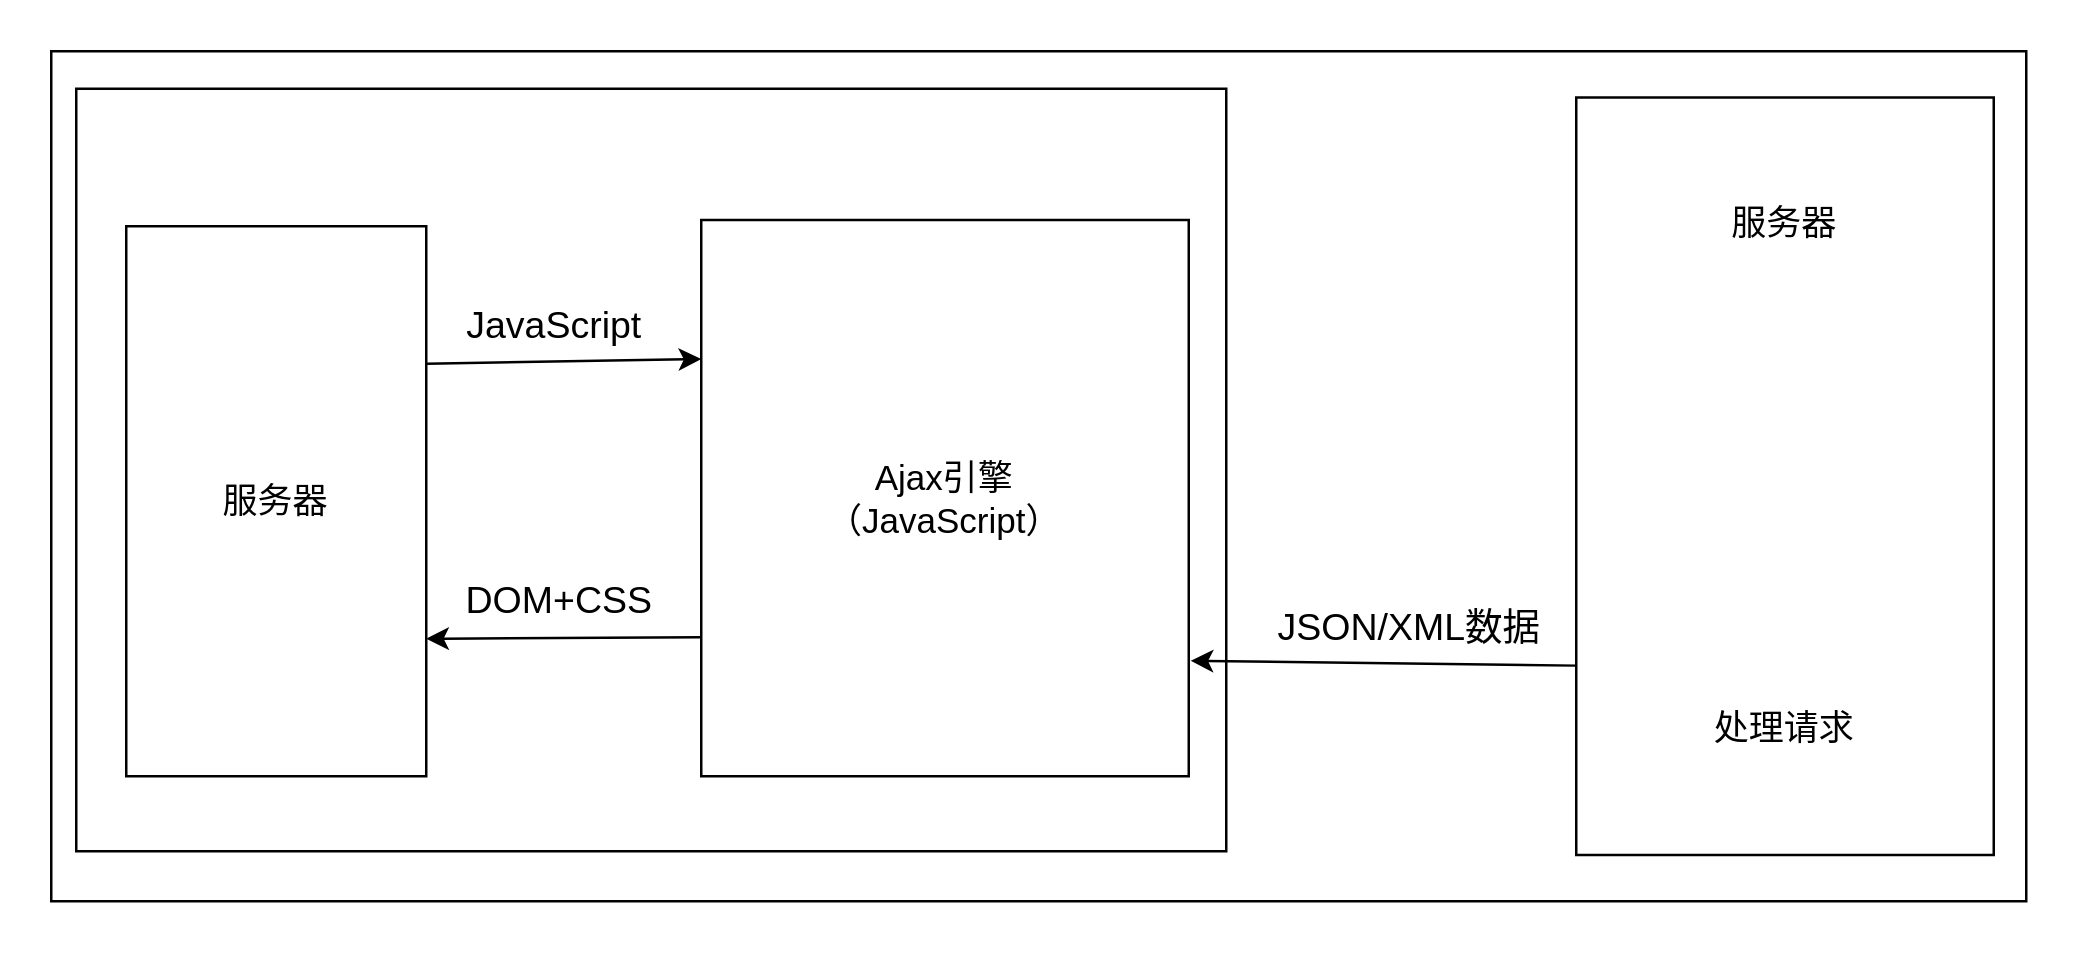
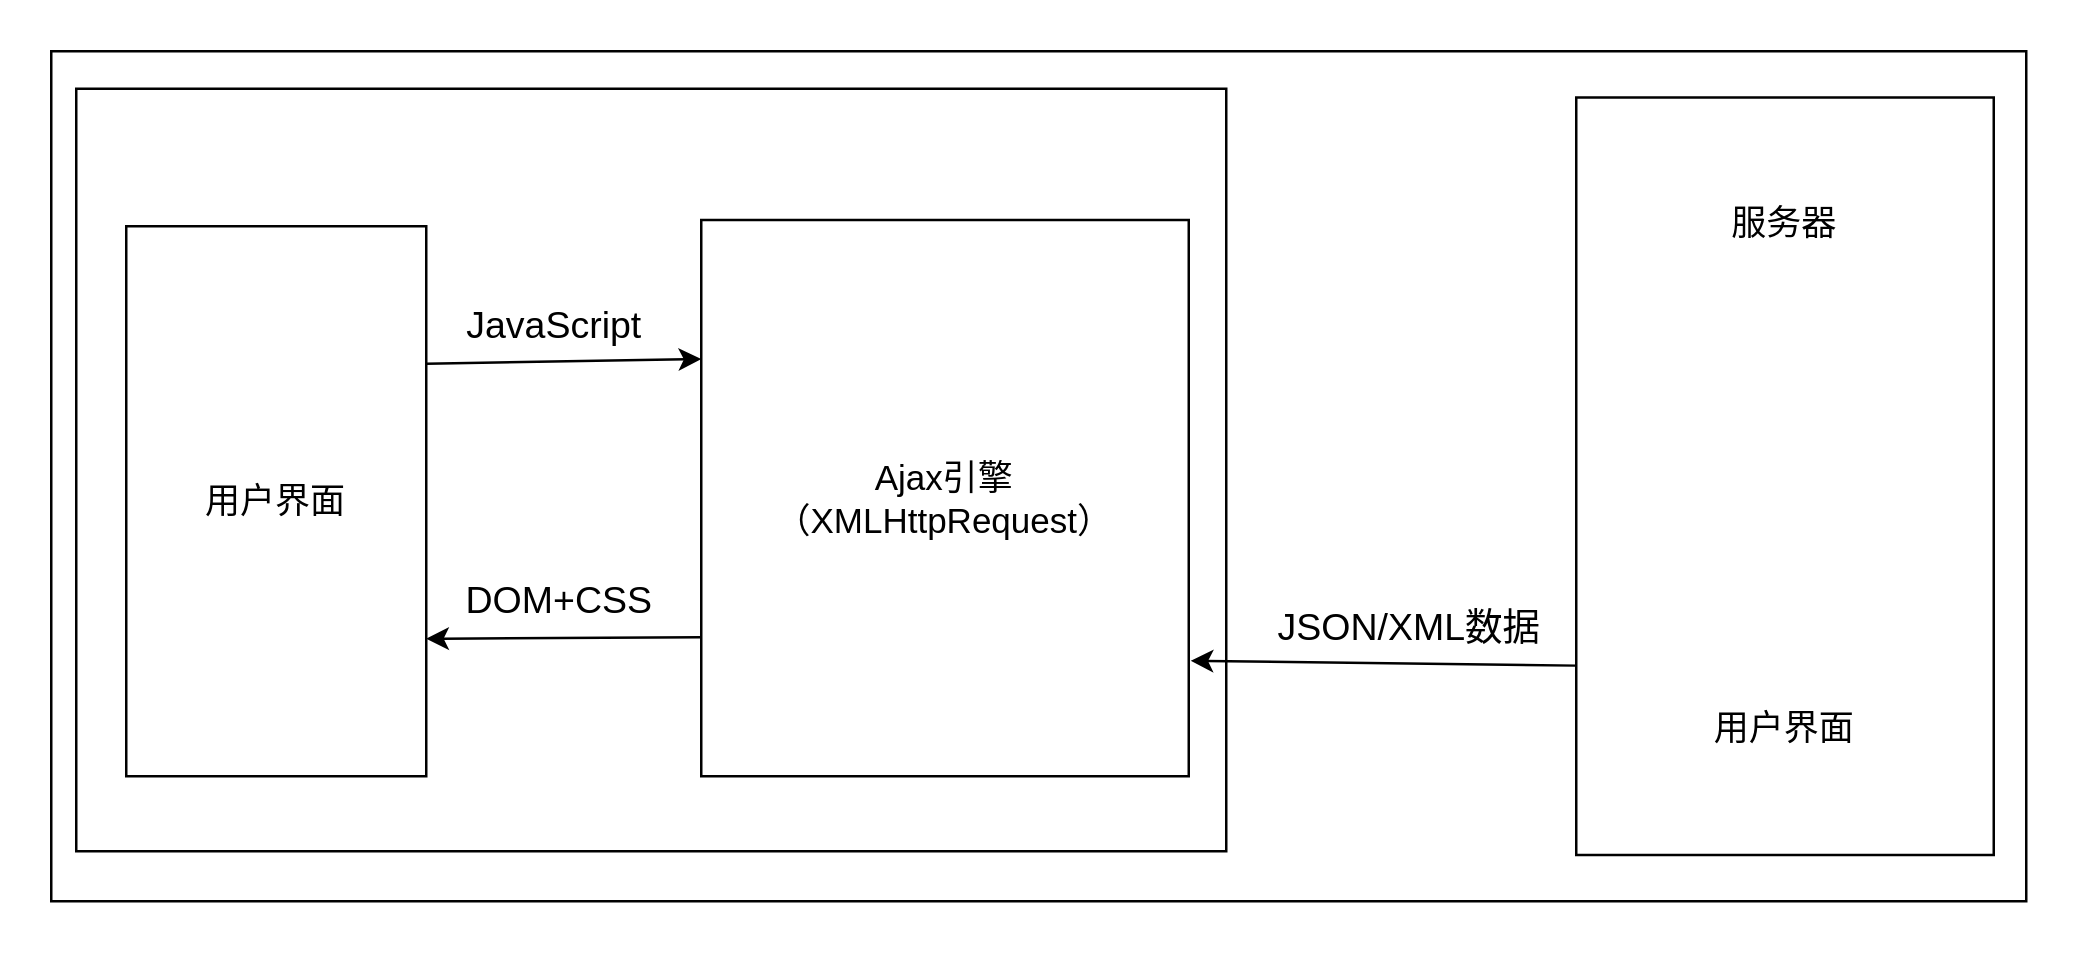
(1785, 476) -> (1785, 476)
(945, 499) -> (945, 499)
(276, 501) -> (276, 501)
